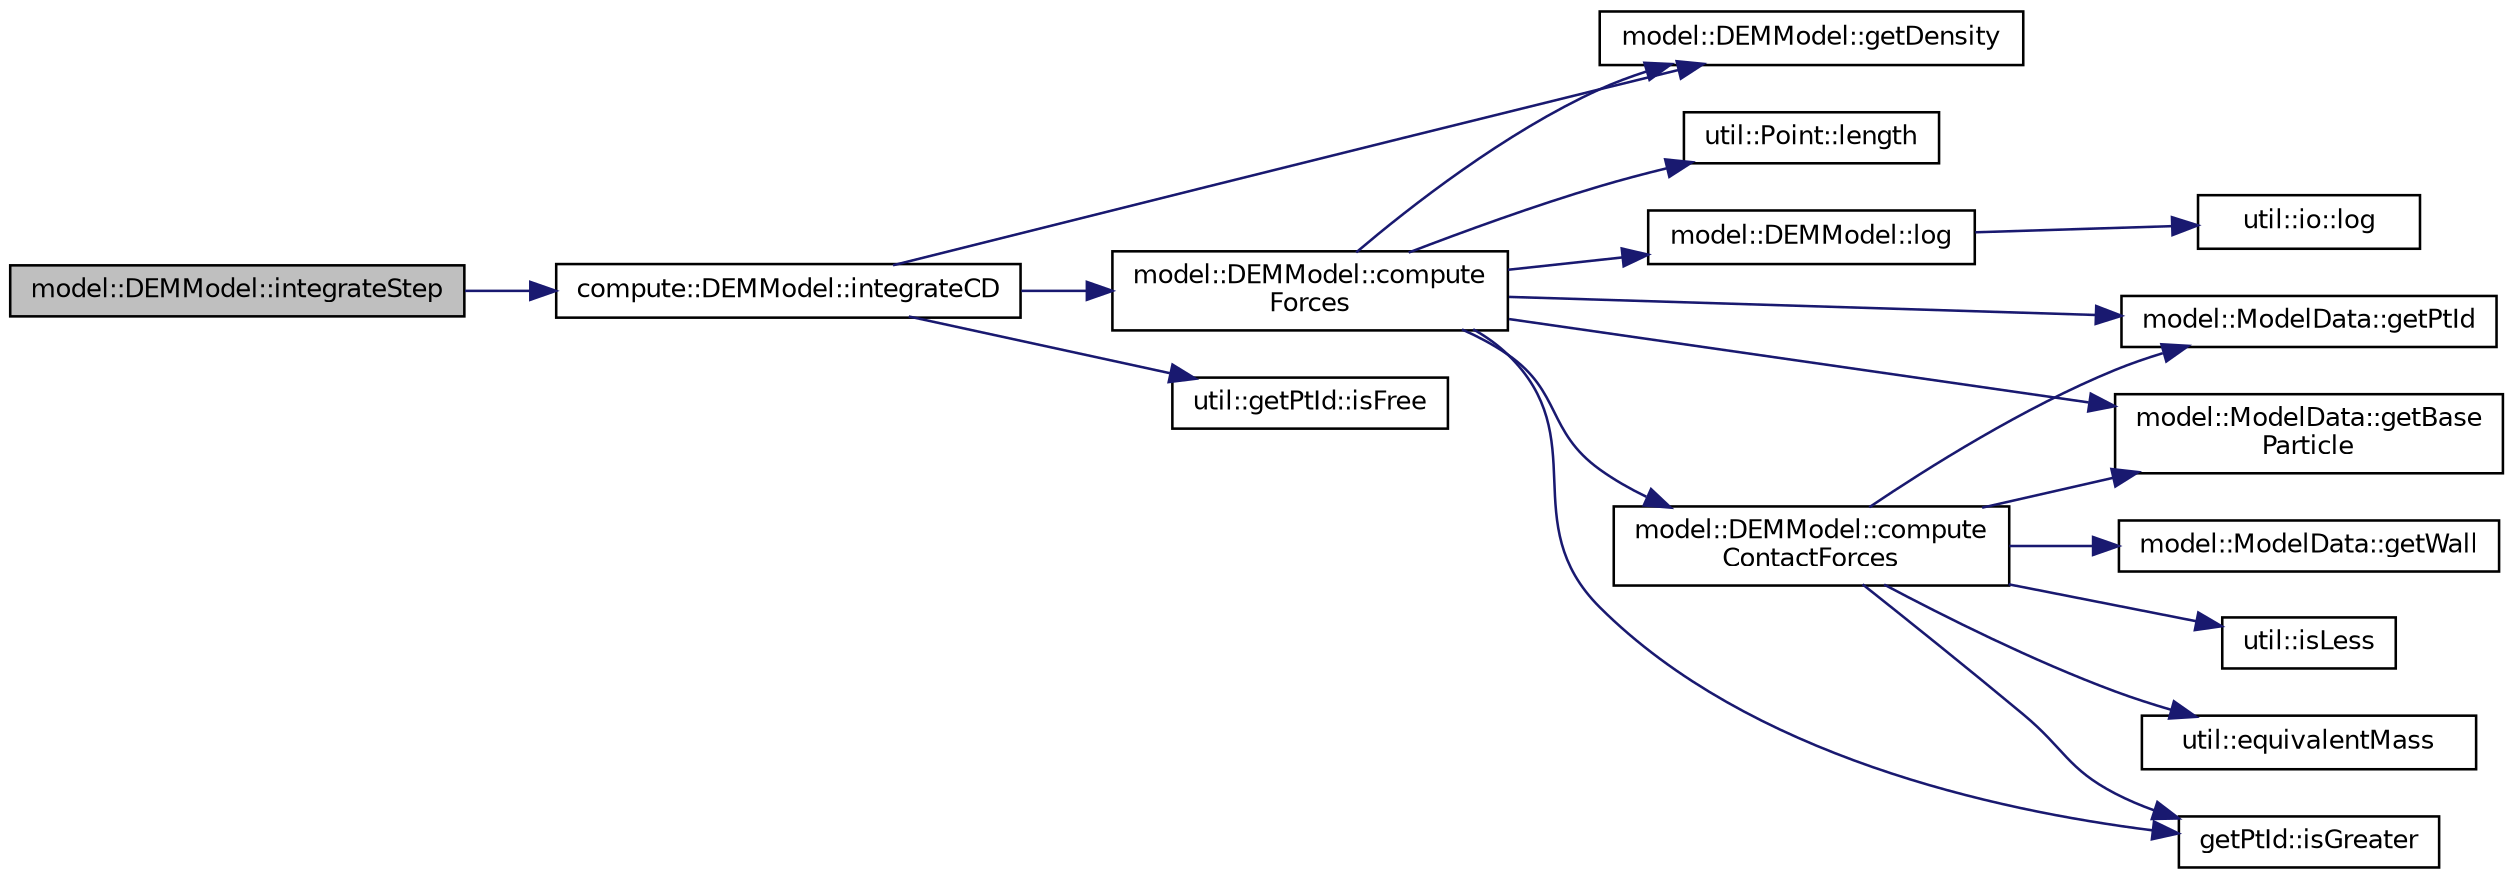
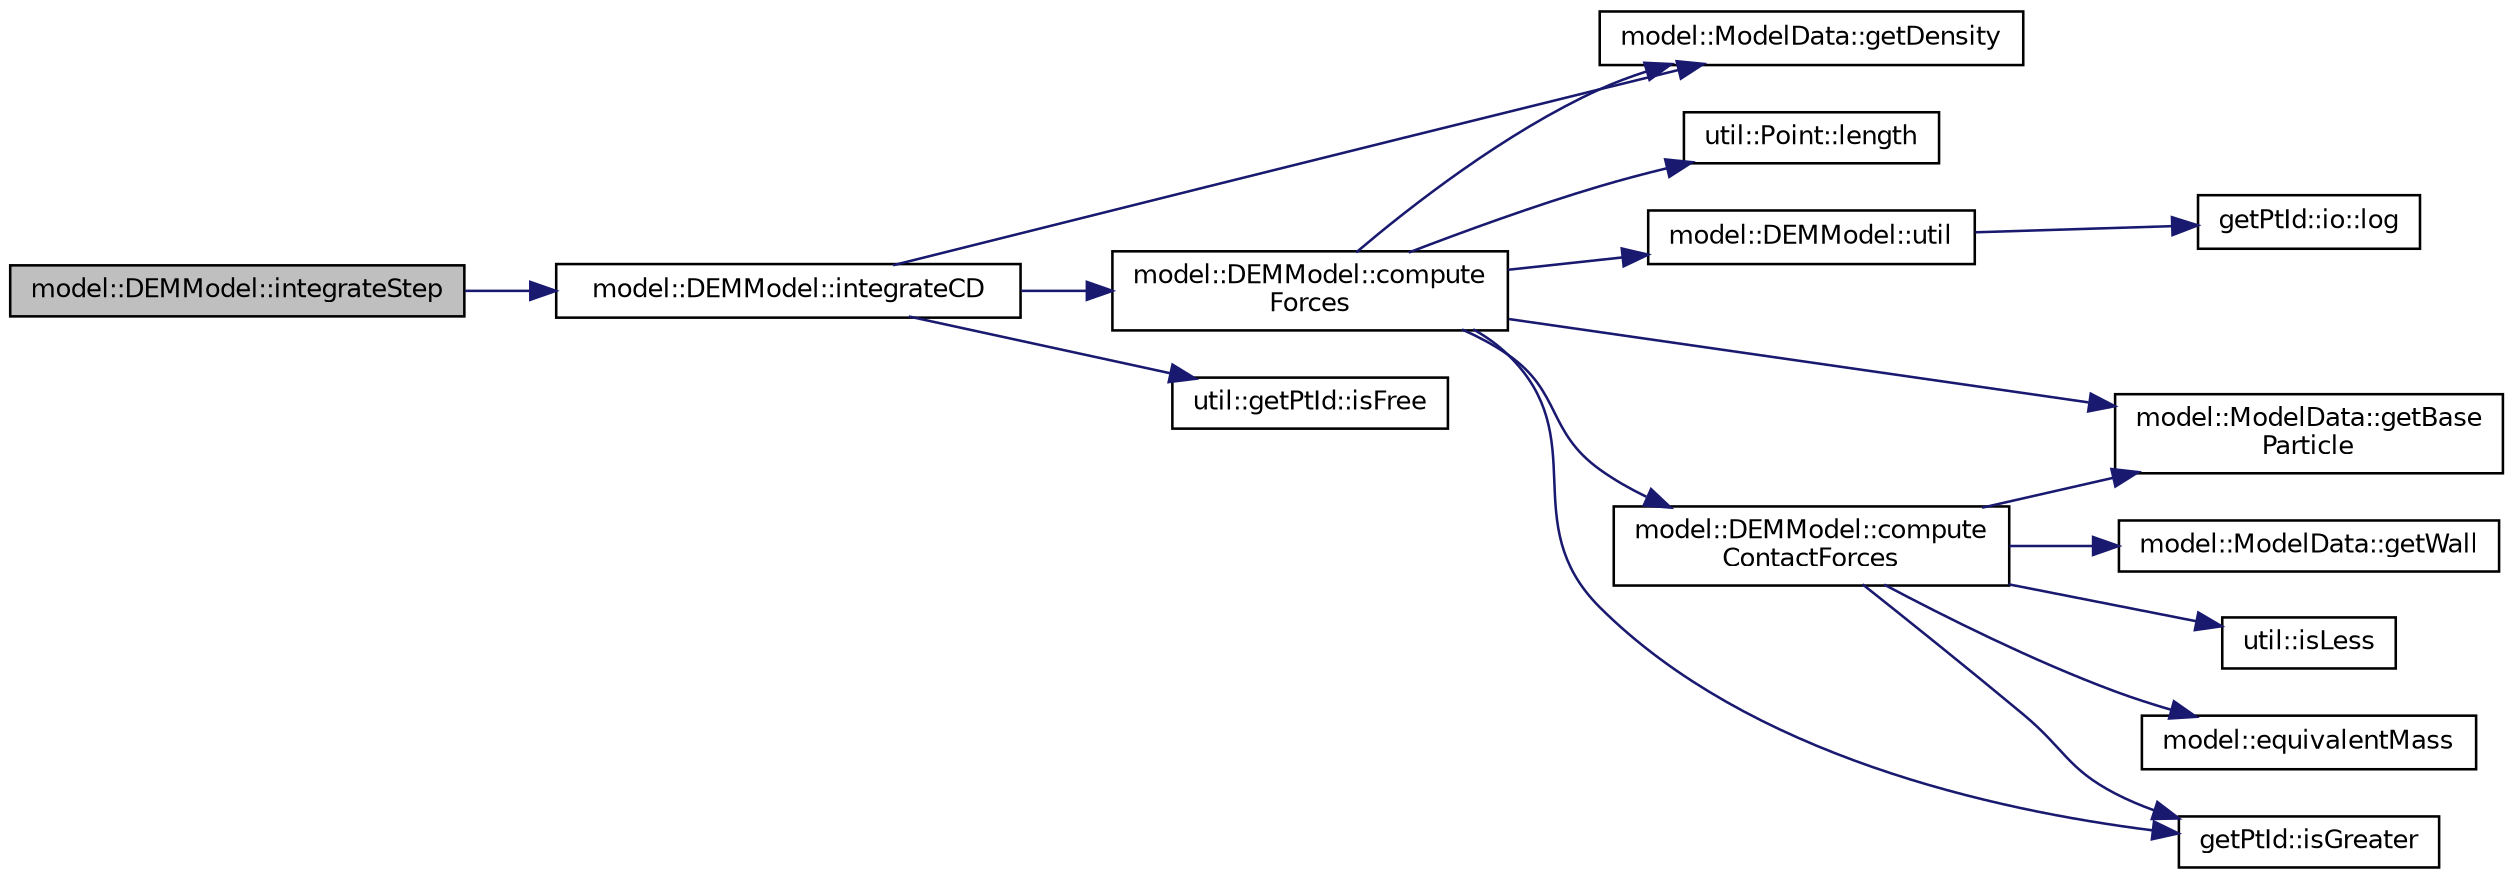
(1811, 38) -> (1811, 38)
(2309, 222) -> (2309, 222)
(1811, 237) -> (1811, 237)
(788, 291) -> (788, 291)
(2309, 321) -> none
(2309, 742) -> (2309, 742)
